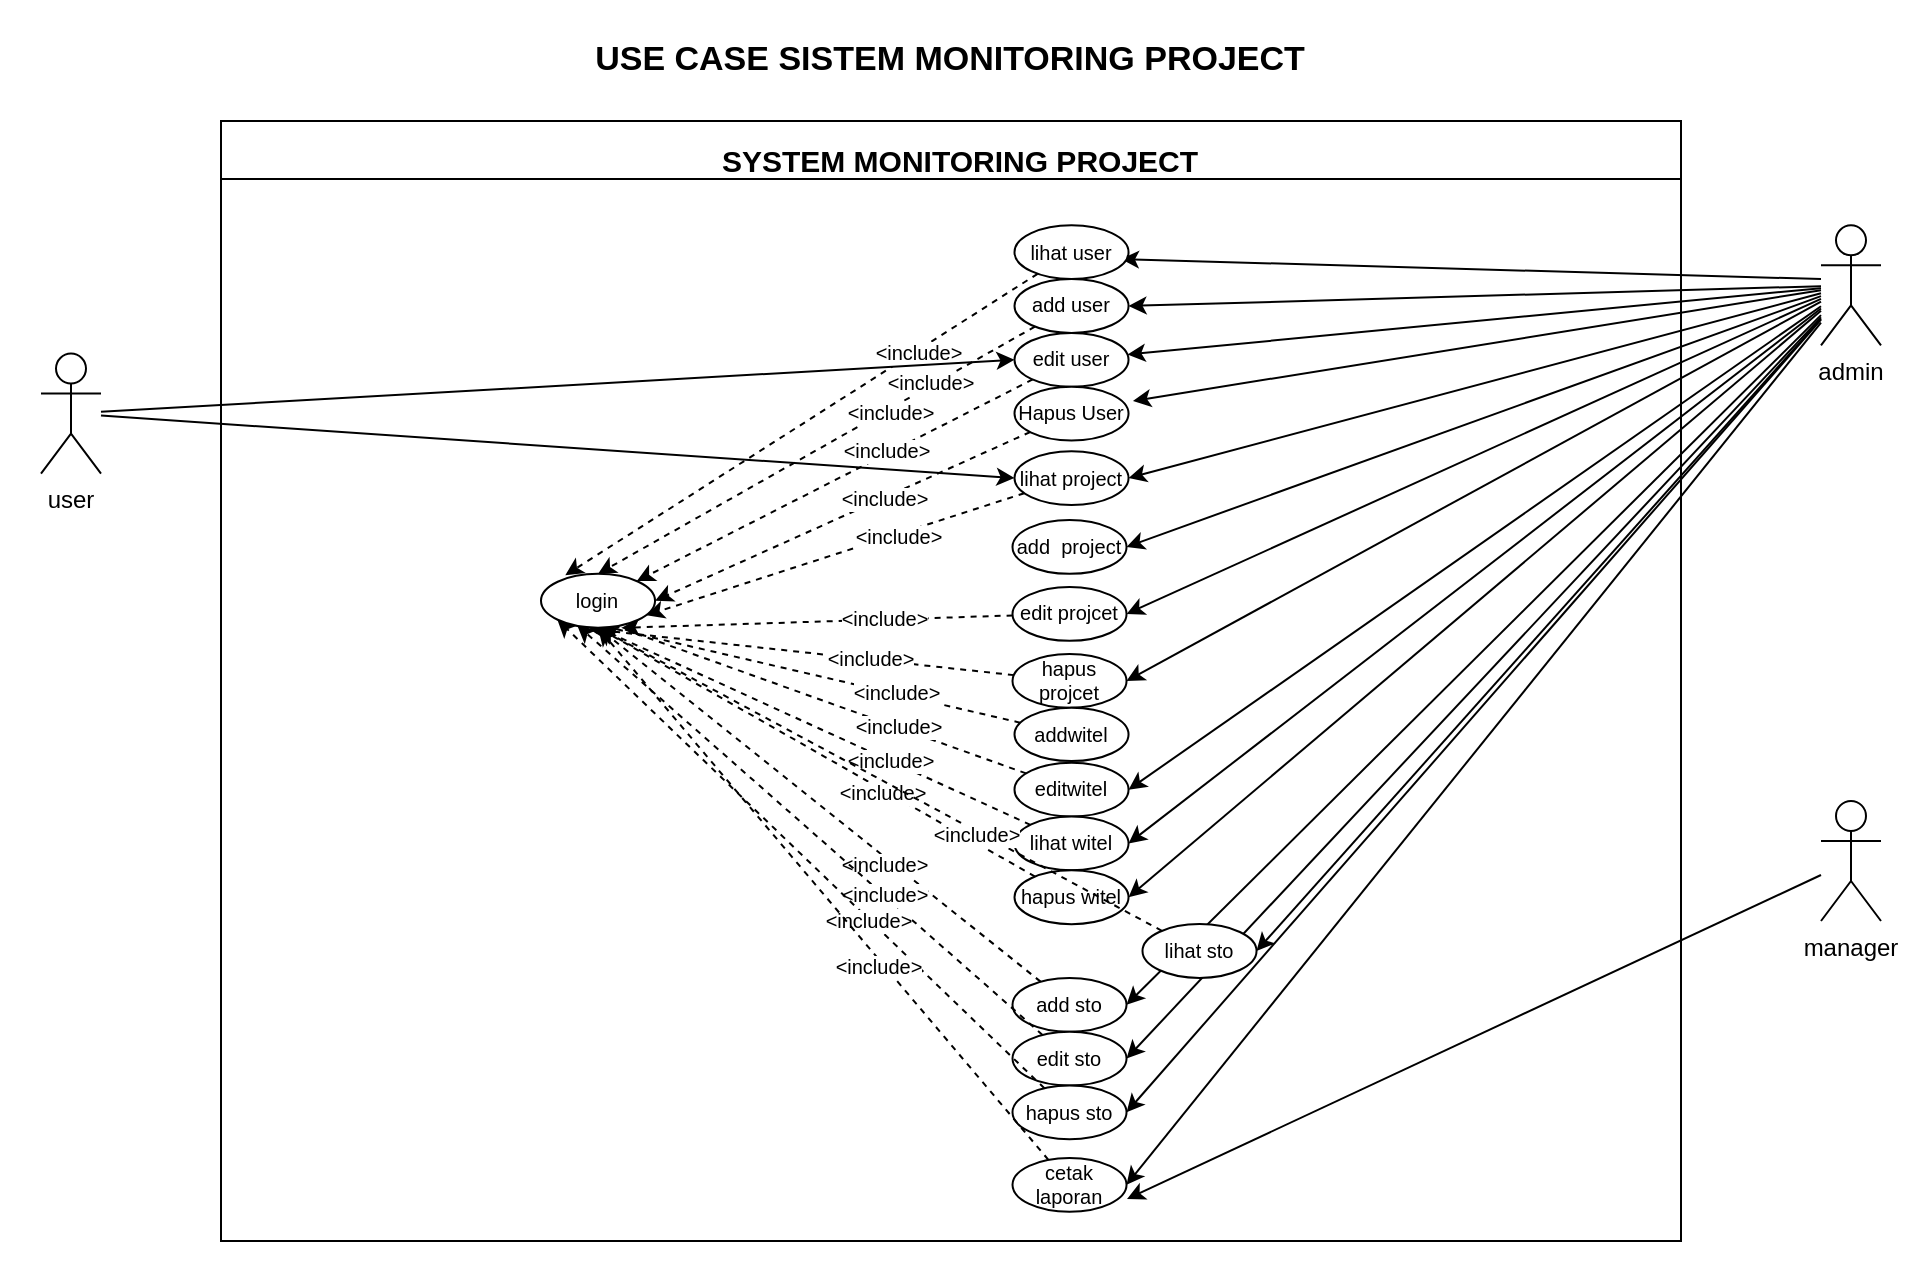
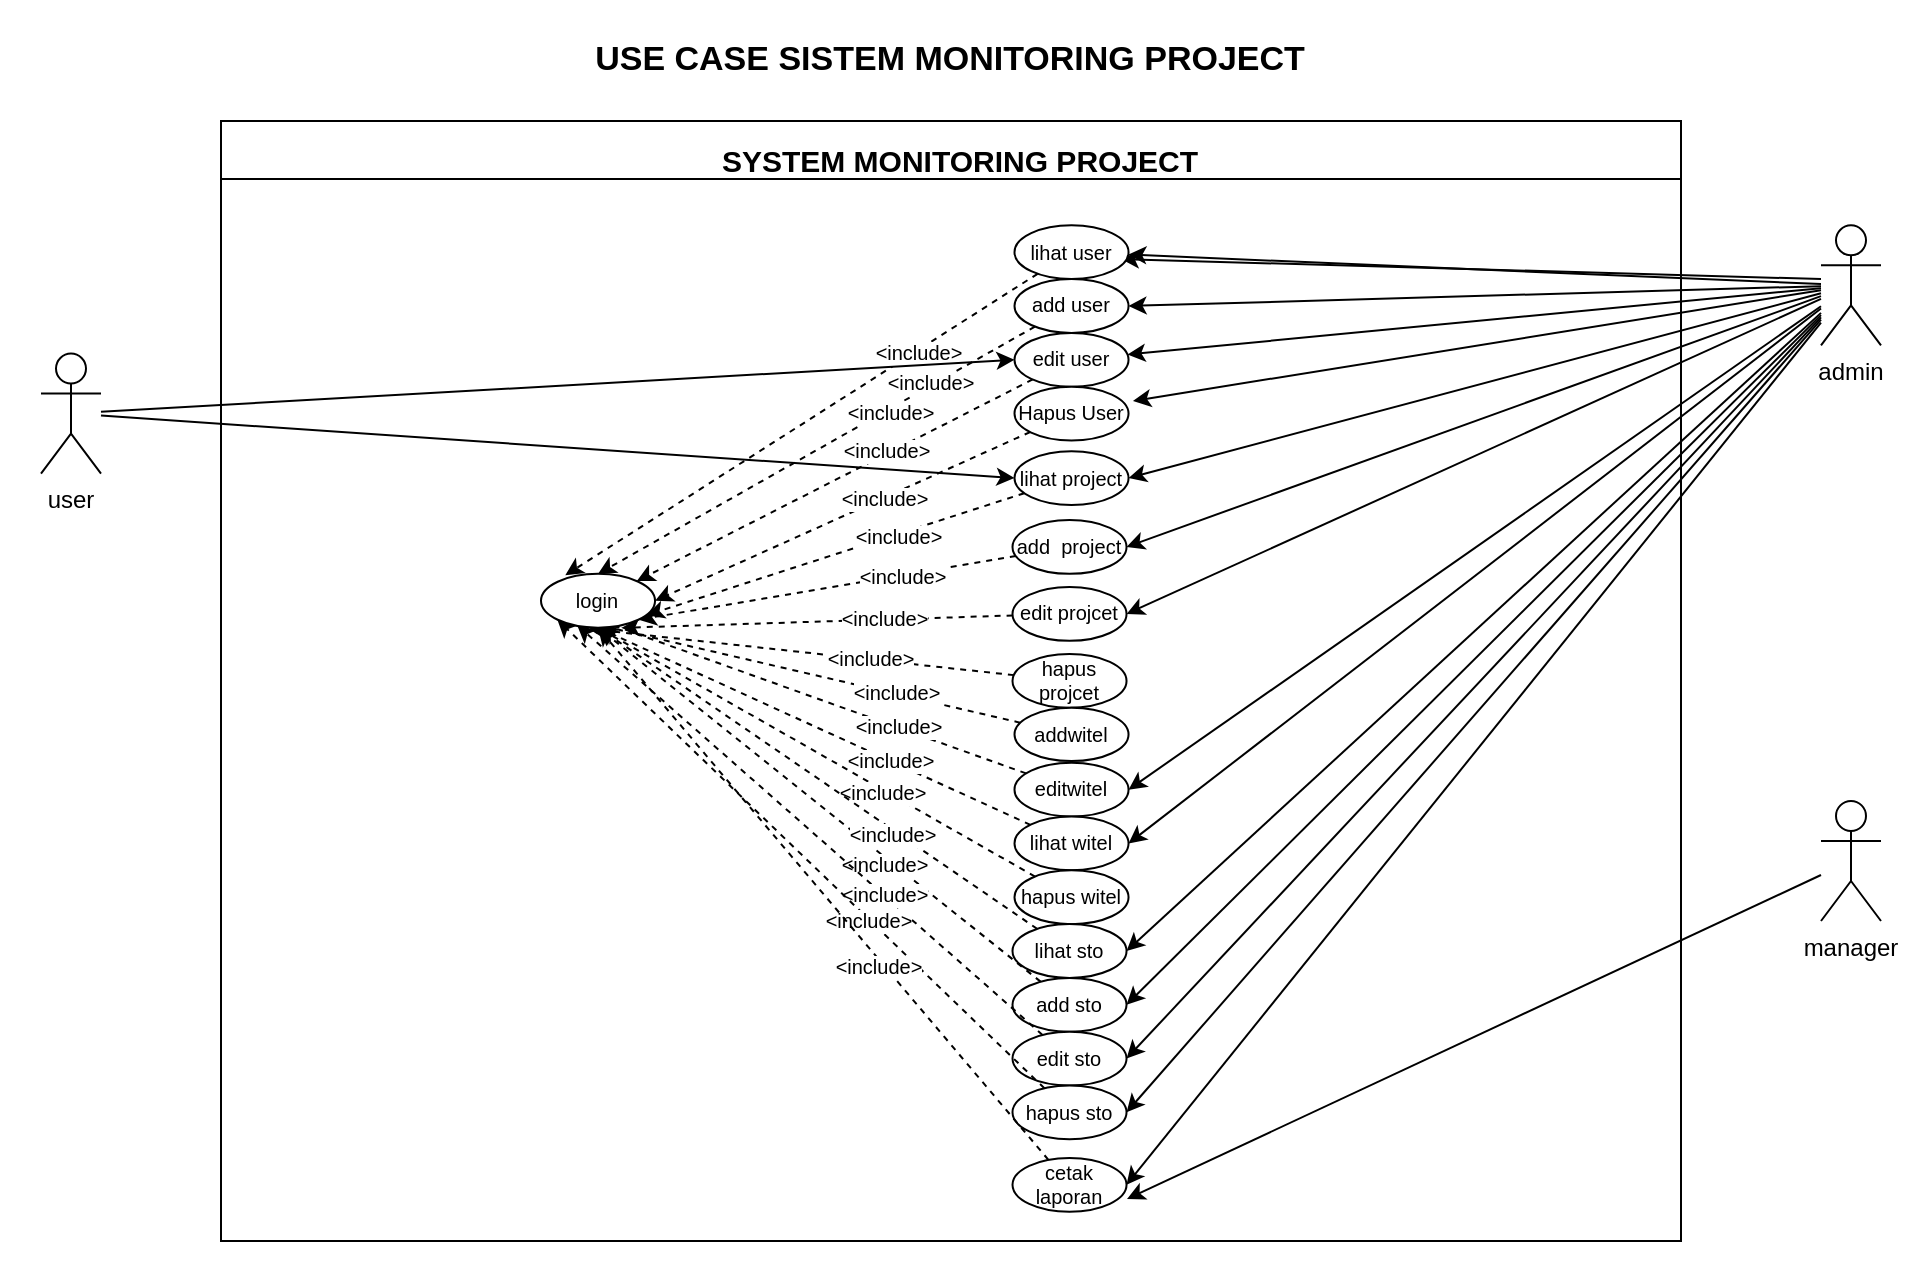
(1479, 488) -> none
none -> (792, 594)
(1467, 611) -> (1703, 279)
(1200, 951) -> (1070, 951)
